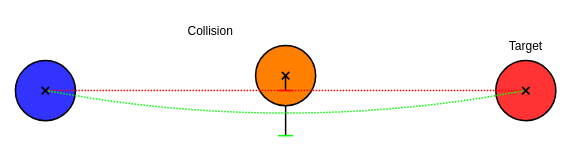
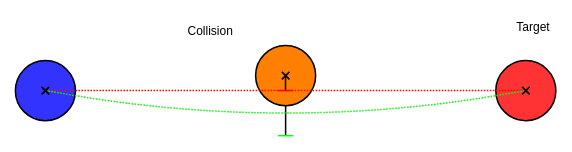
(525, 45) -> (533, 27)
